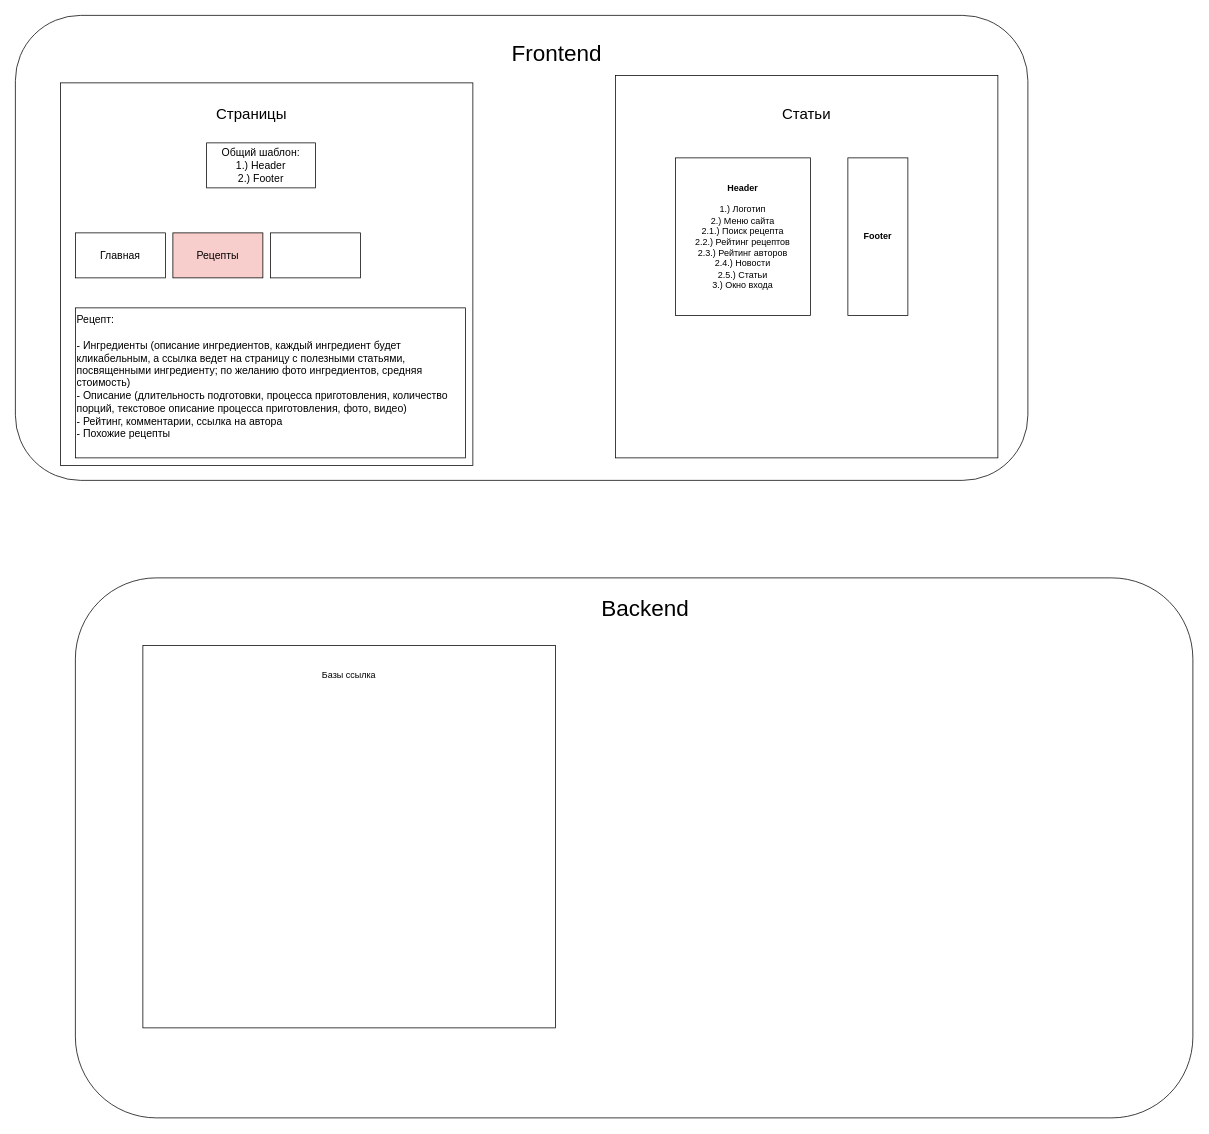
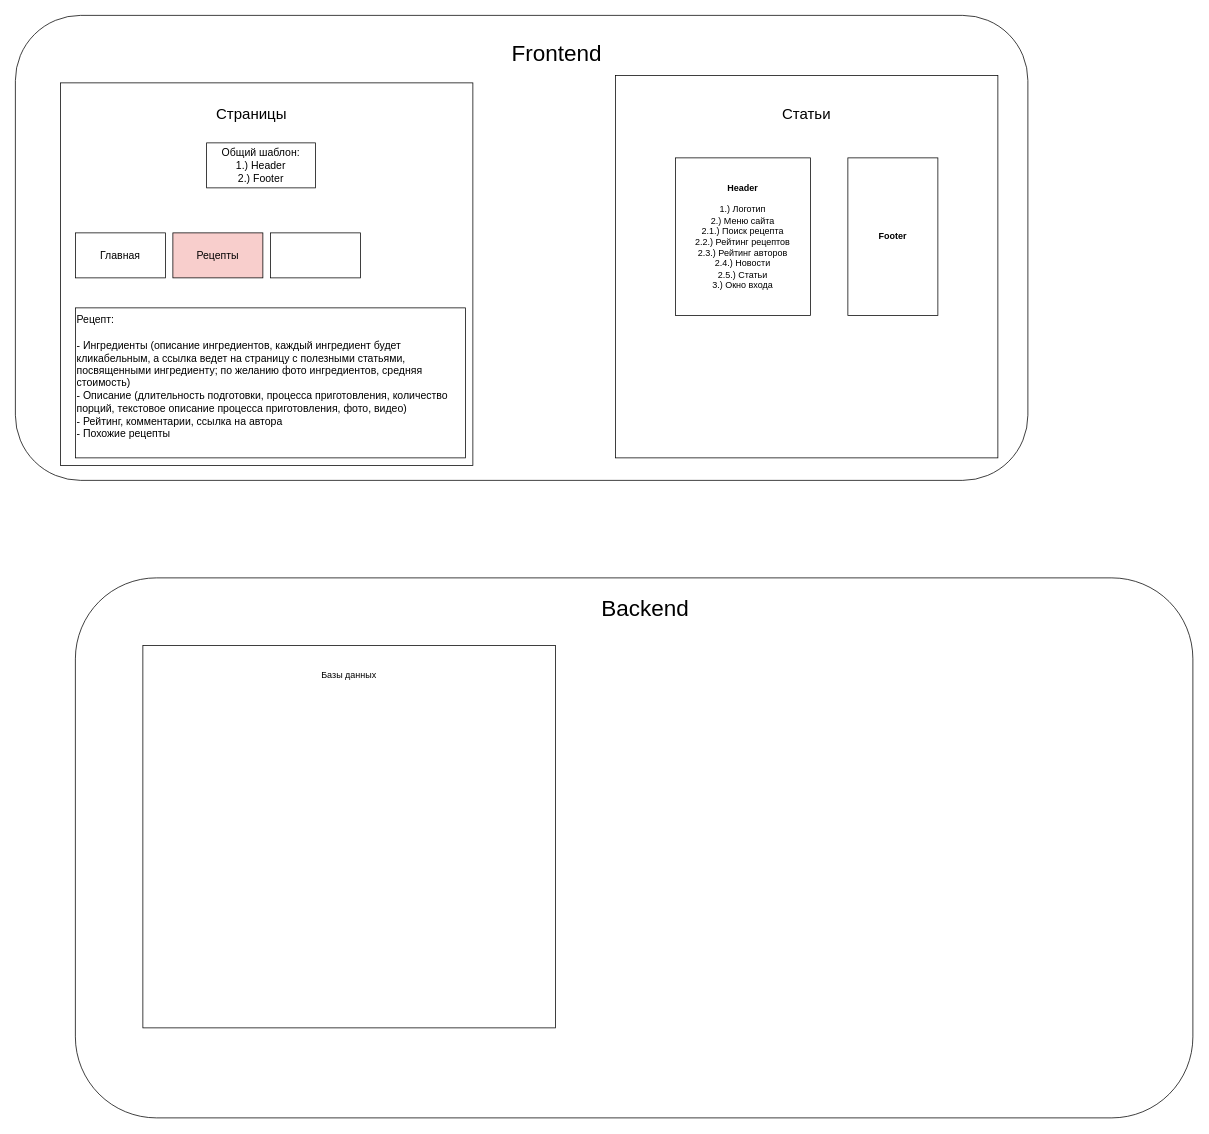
(878, 237) -> (893, 237)
(349, 675) -> (349, 675)
